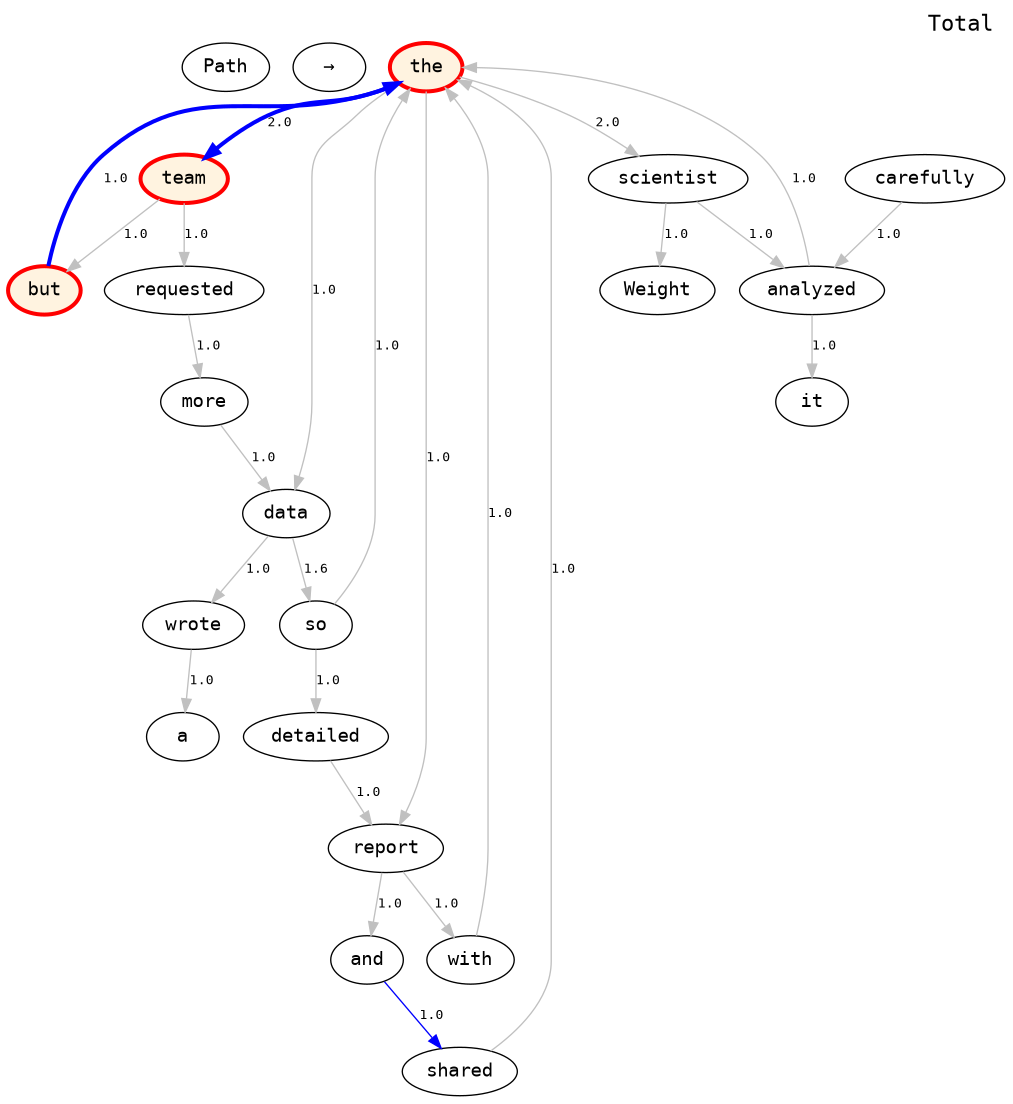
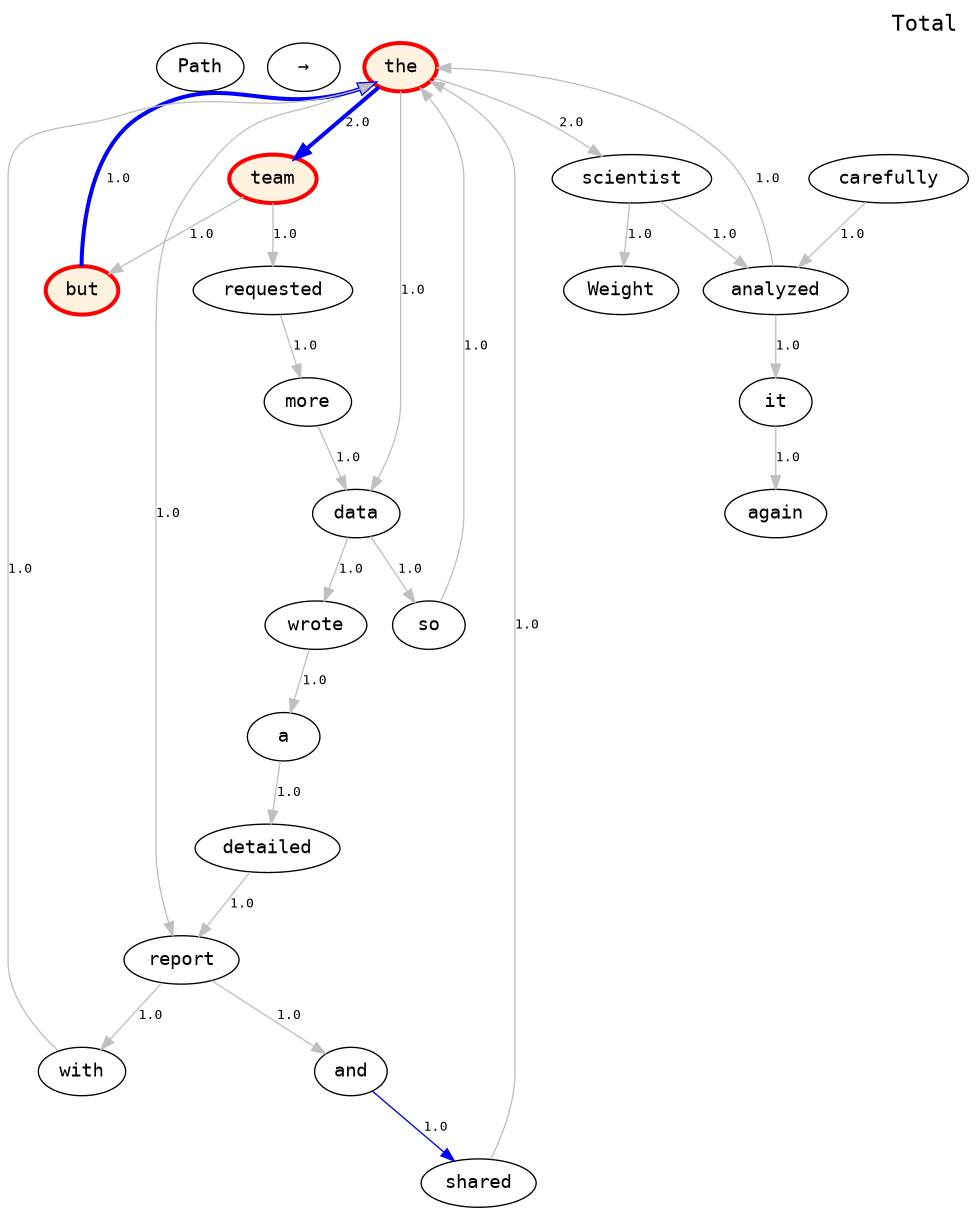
none -> (776, 514)
(317, 569) -> (411, 569)
(316, 674) -> (277, 786)
